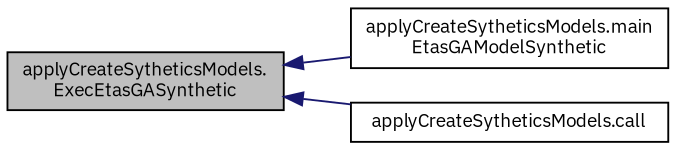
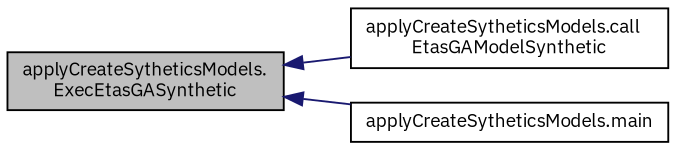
(510, 38) -> (510, 38)
(510, 122) -> (510, 122)
